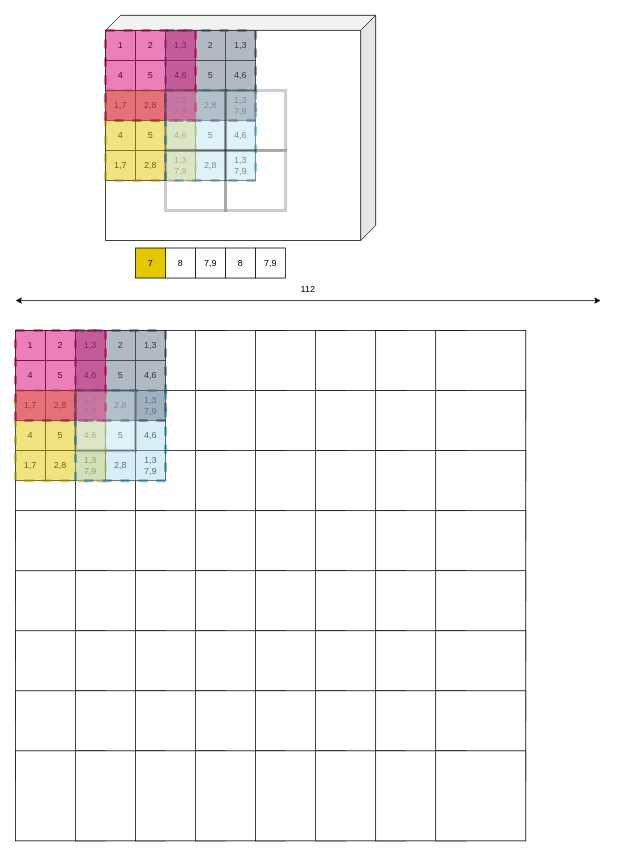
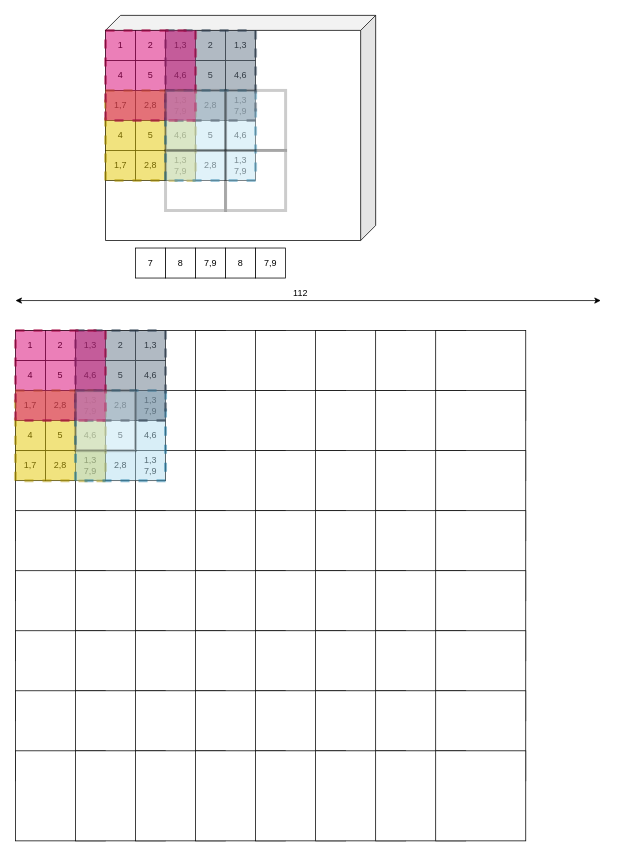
(150, 263) -> (150, 263)
(308, 289) -> (300, 293)
